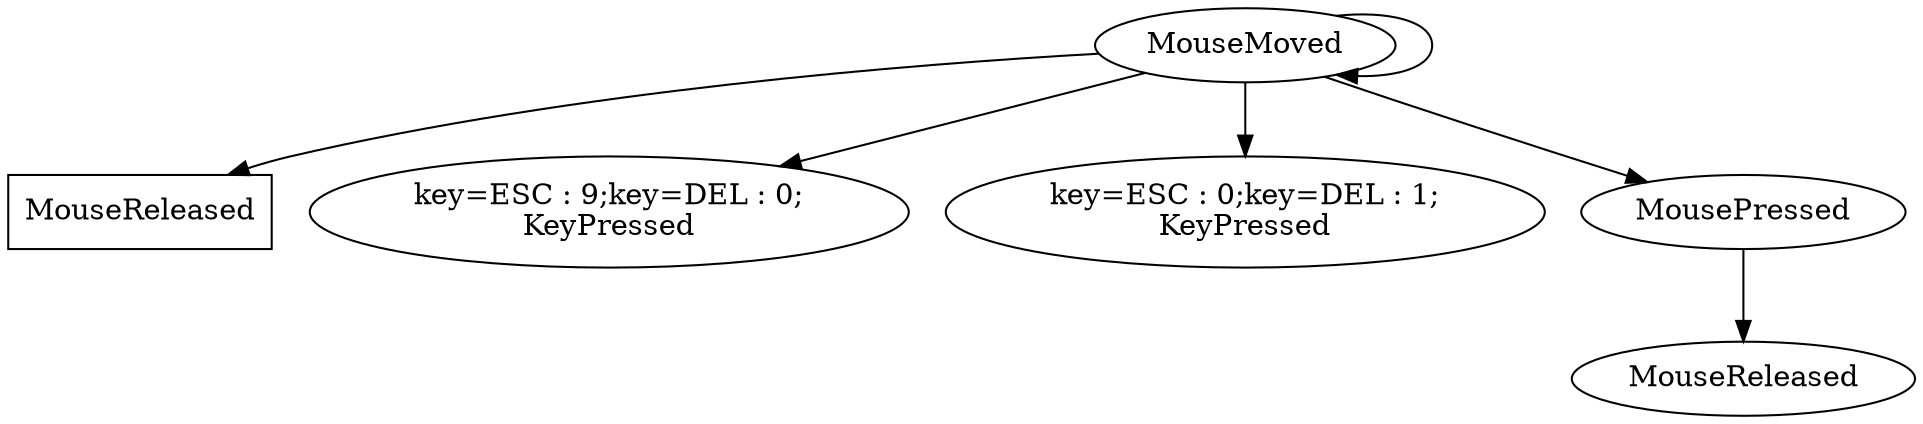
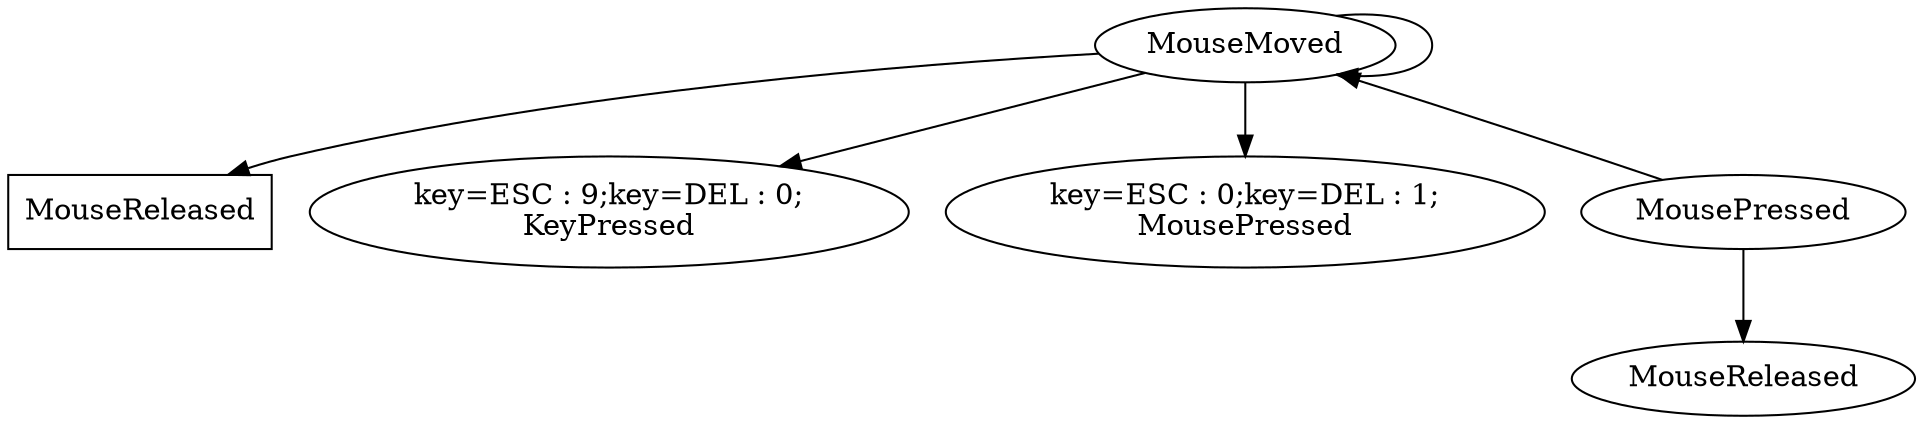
(1476, 127) -> (1511, 129)
(1245, 212) -> (1245, 212)
